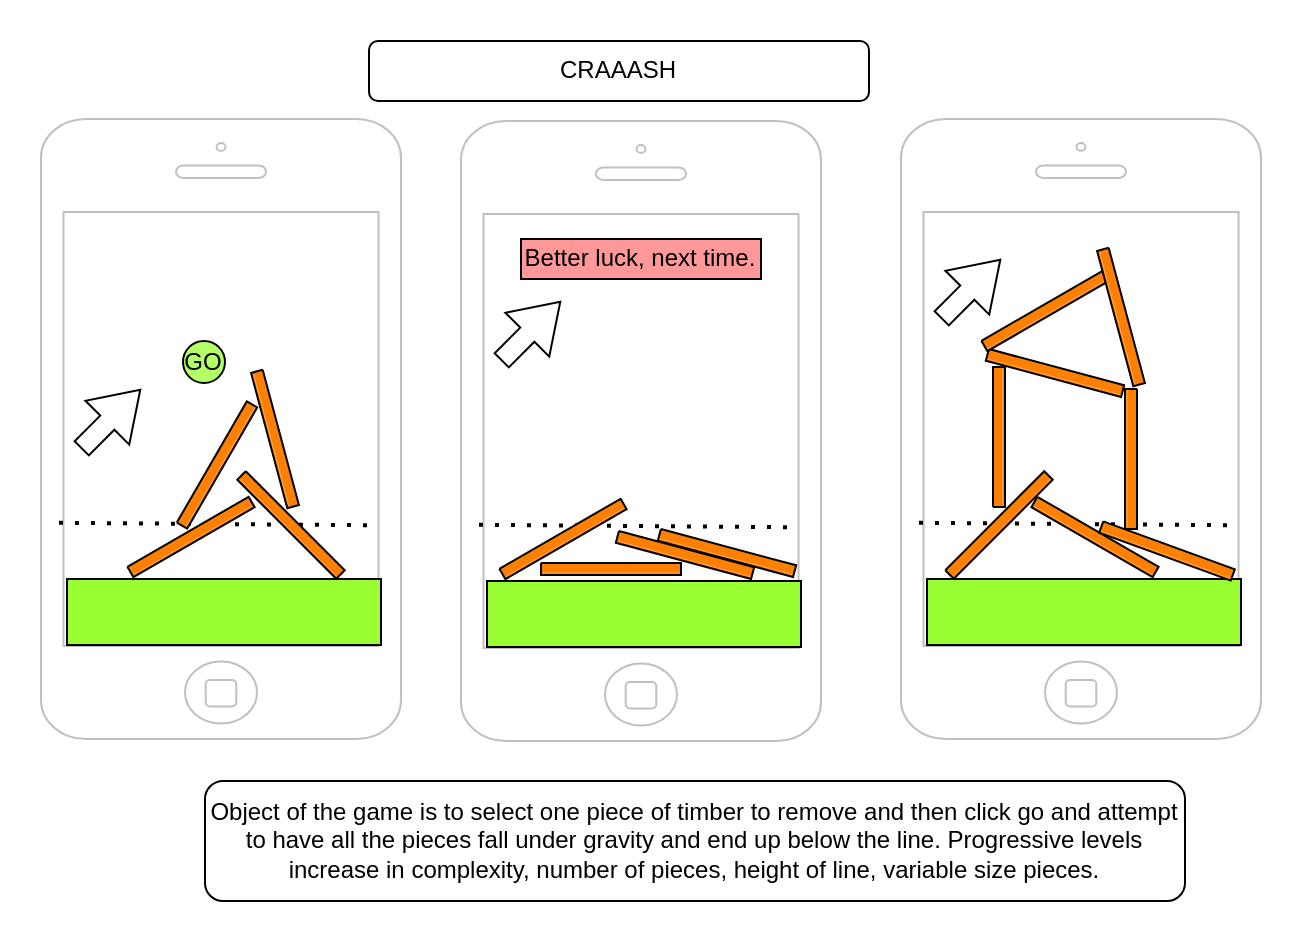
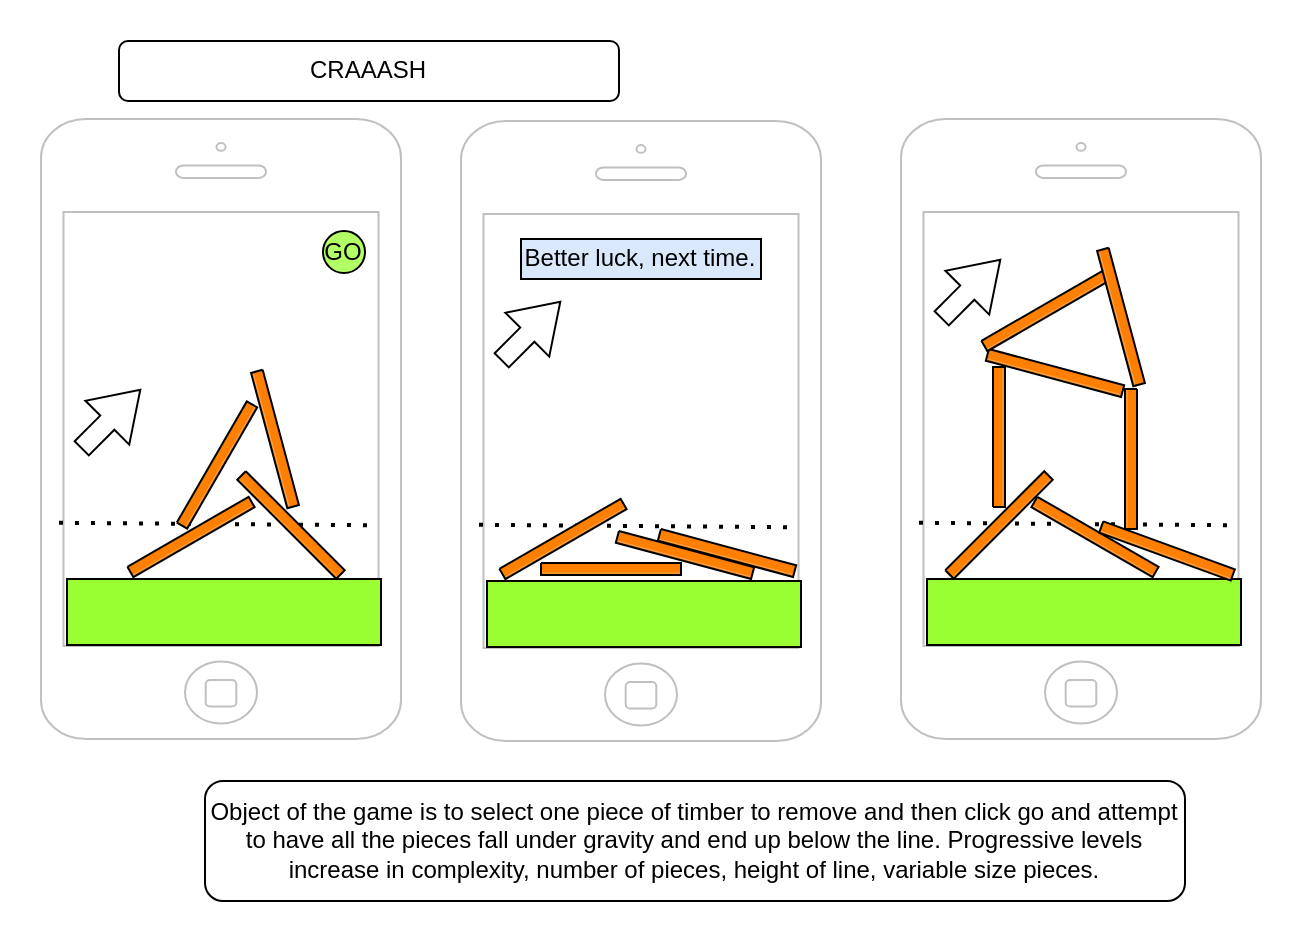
(619, 71) -> (369, 71)
(641, 259) -> (641, 259)
(204, 362) -> (344, 252)
